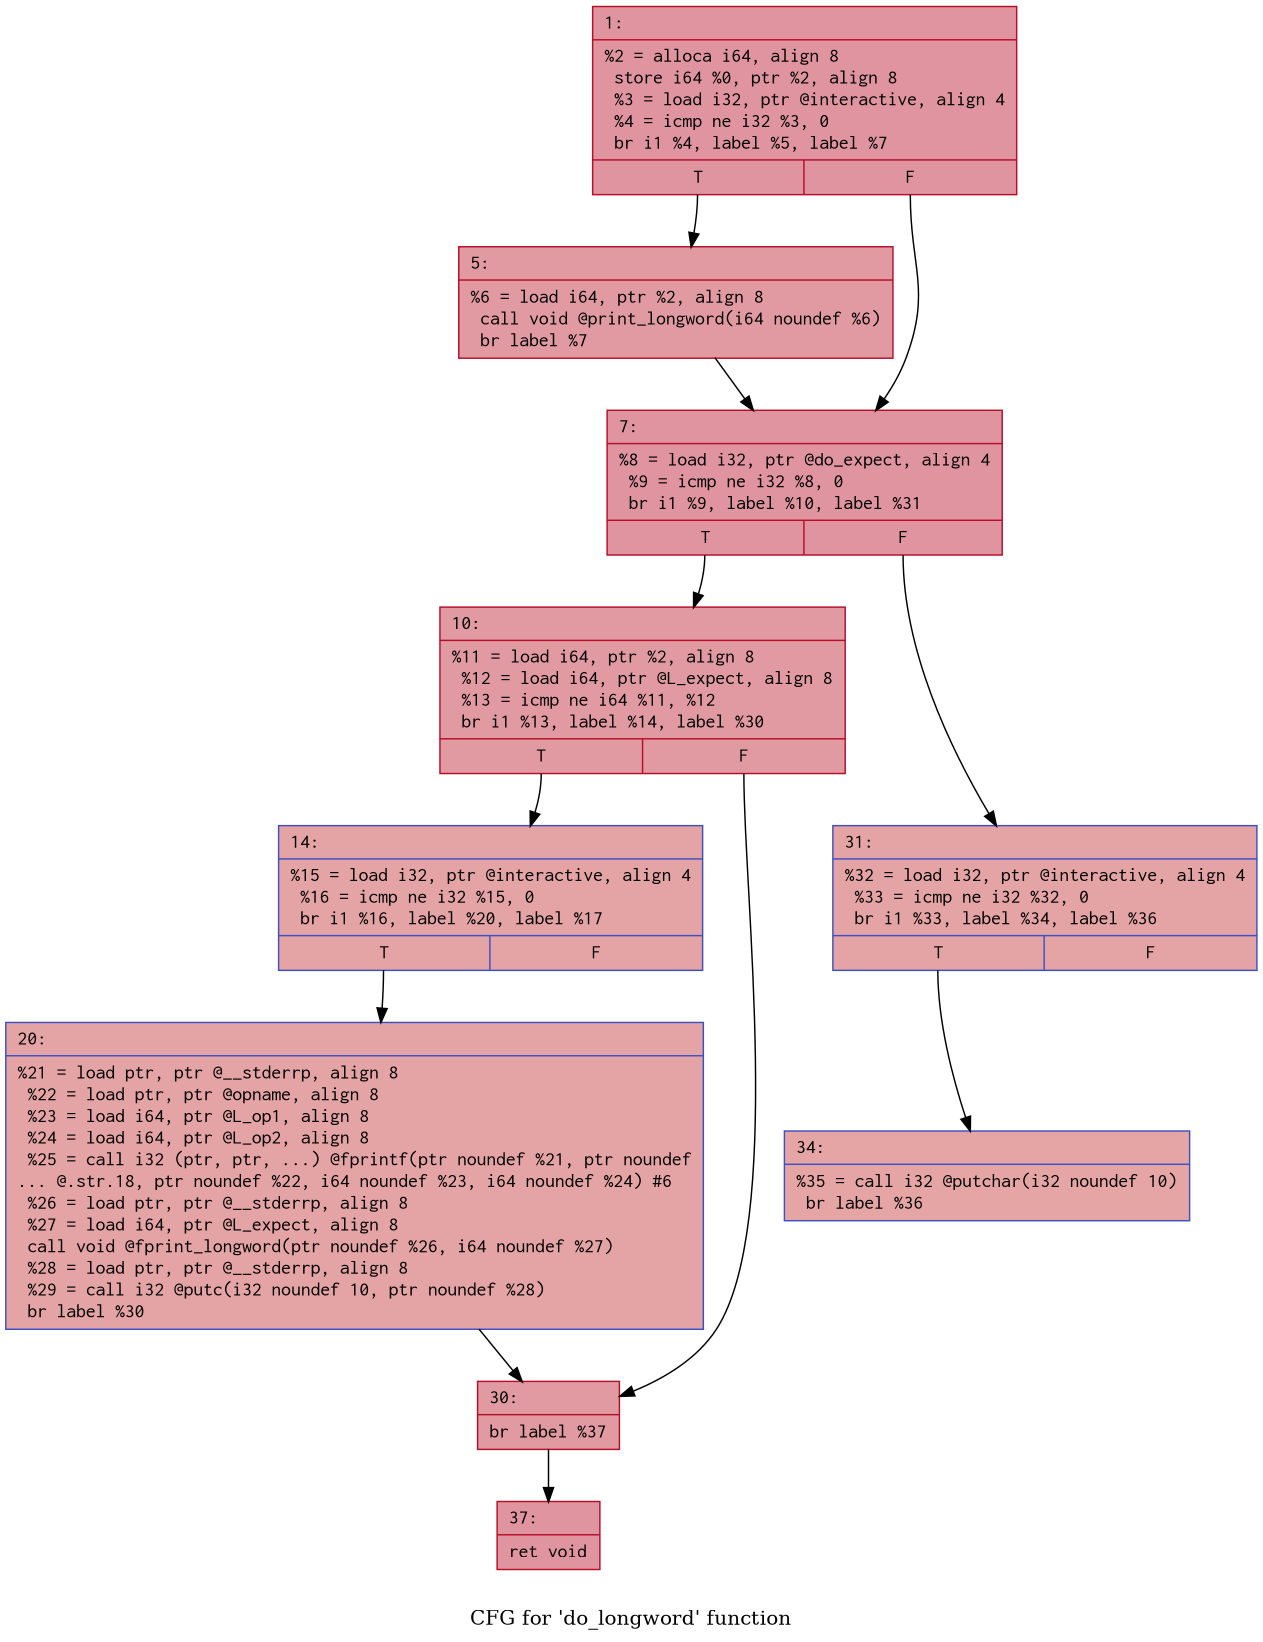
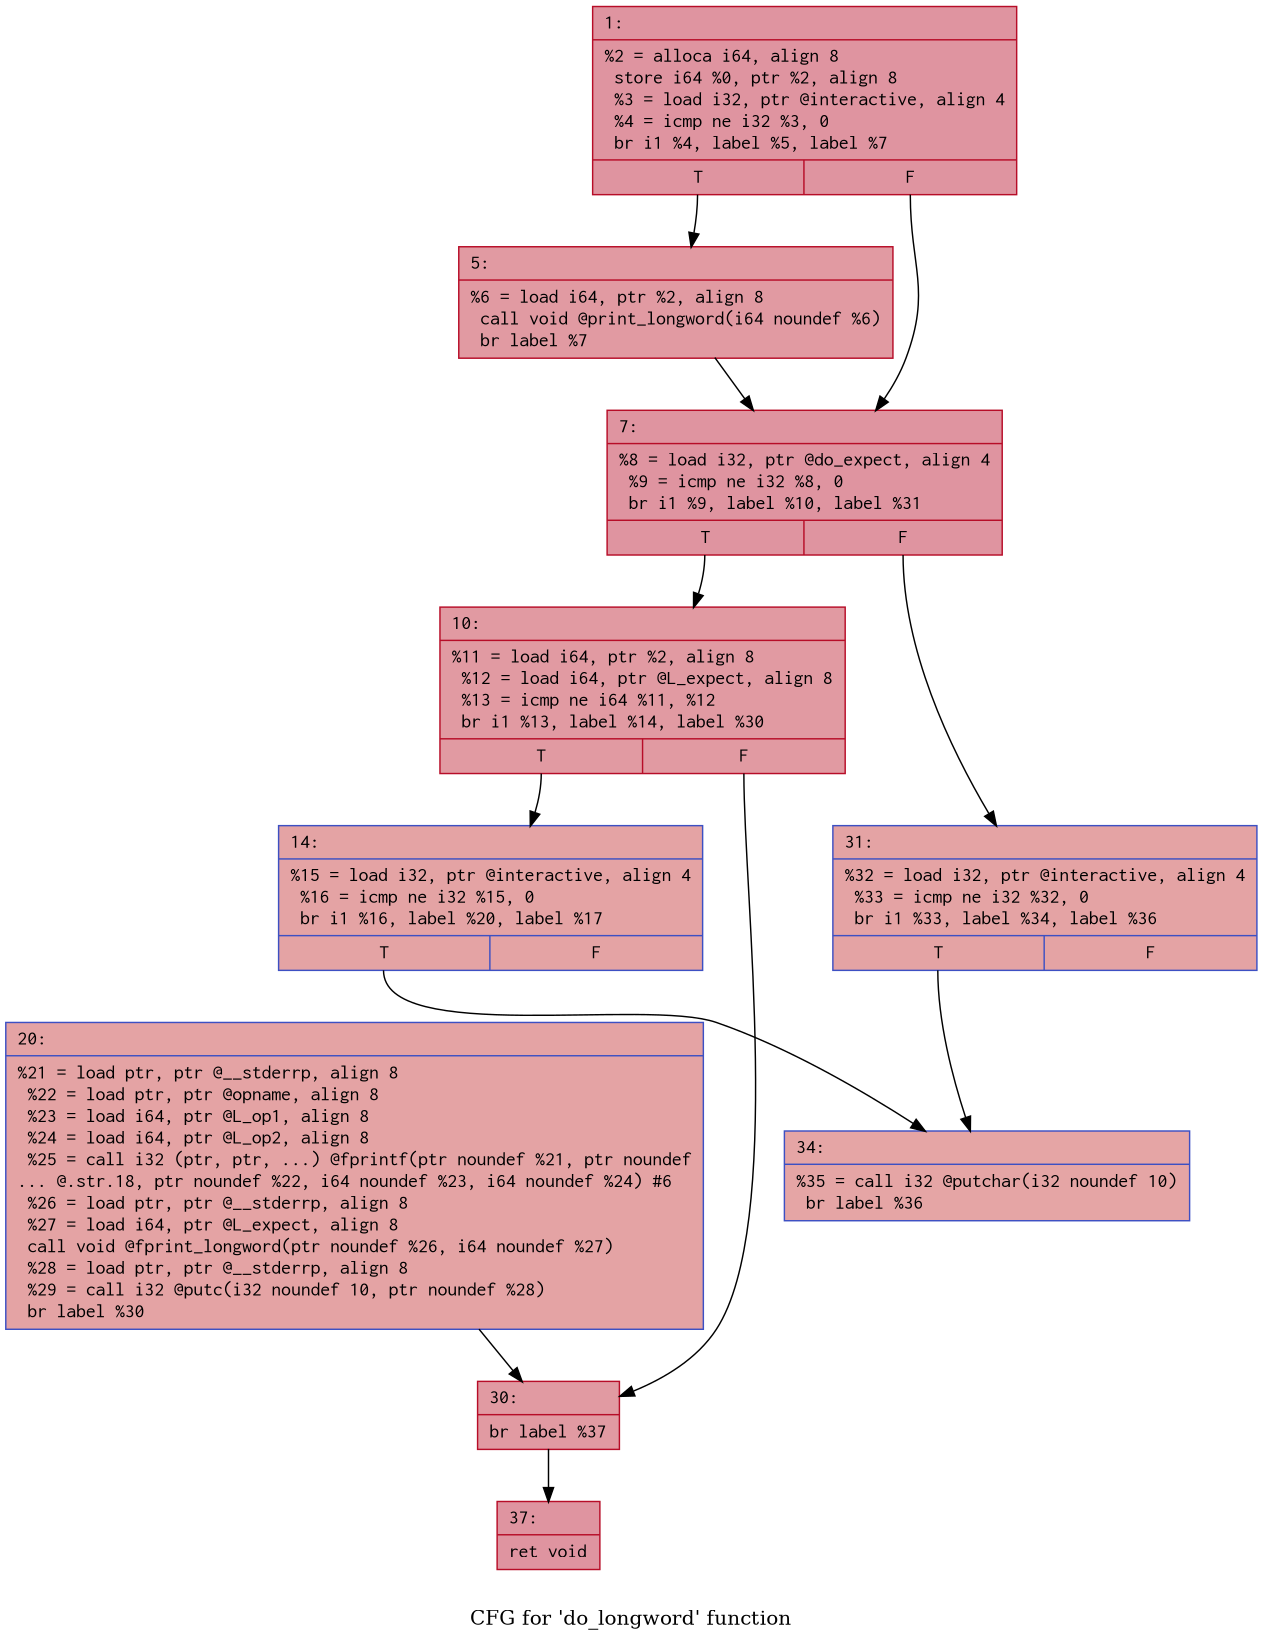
(383, 989) -> (652, 1015)
